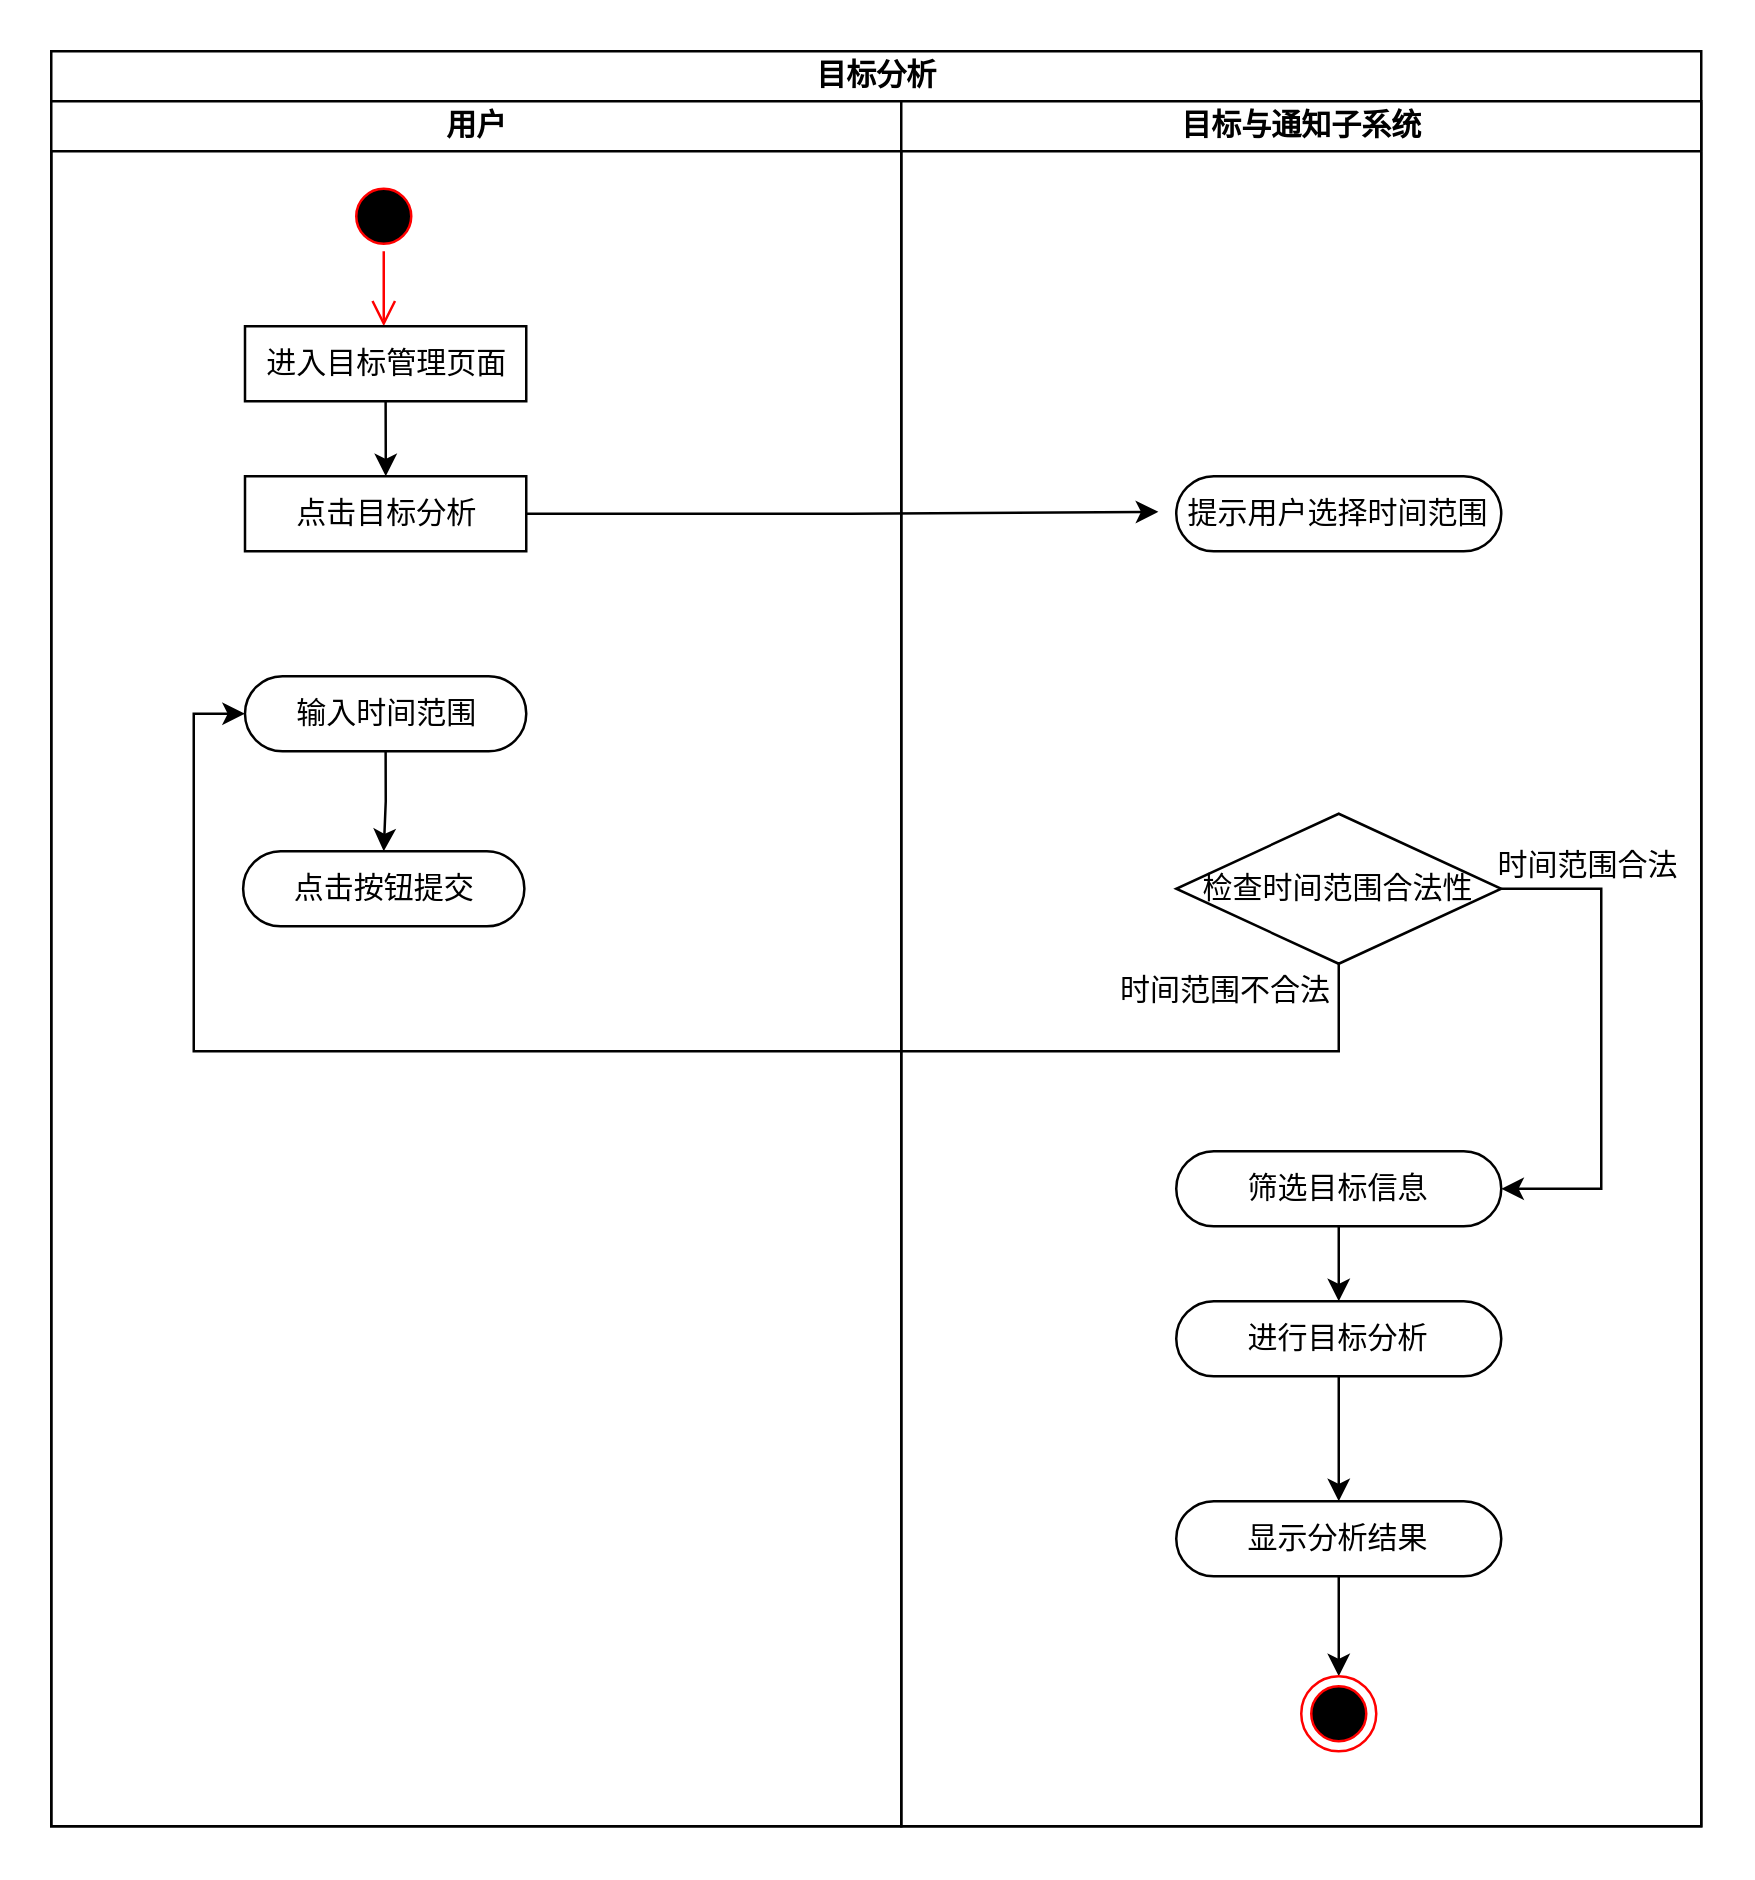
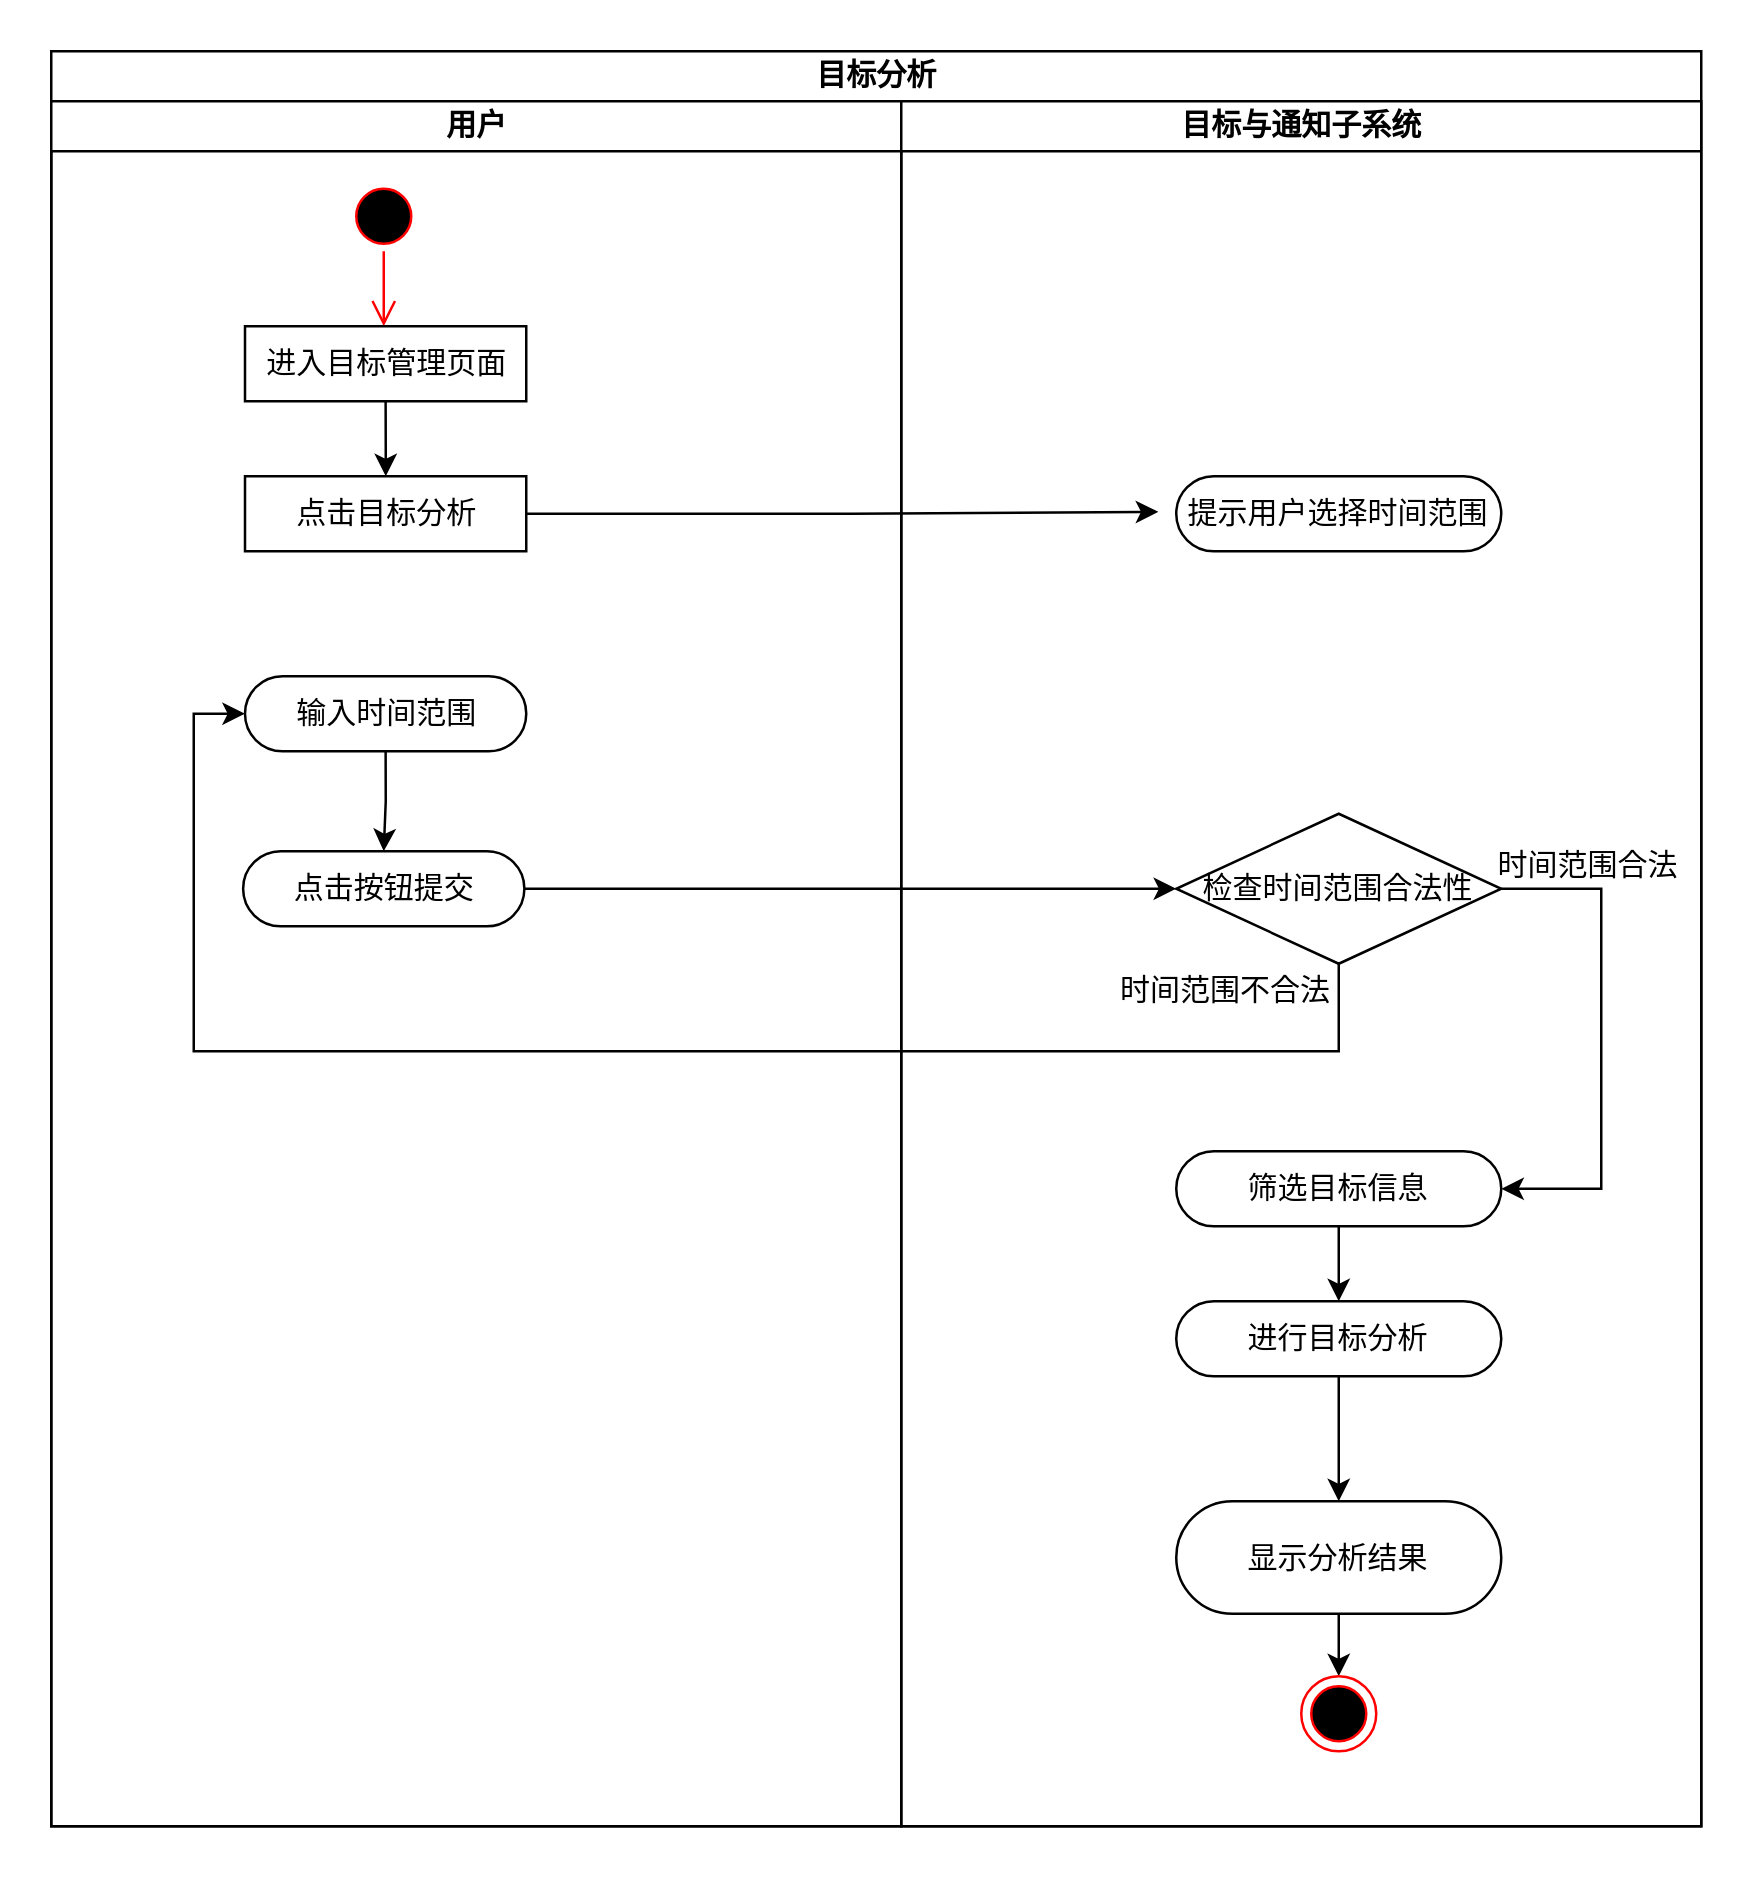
none -> (710, 889)
(1339, 1539) -> (1339, 1558)
